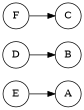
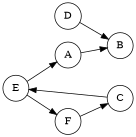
none -> (91, 51)
none -> (72, 94)
none -> (39, 103)
